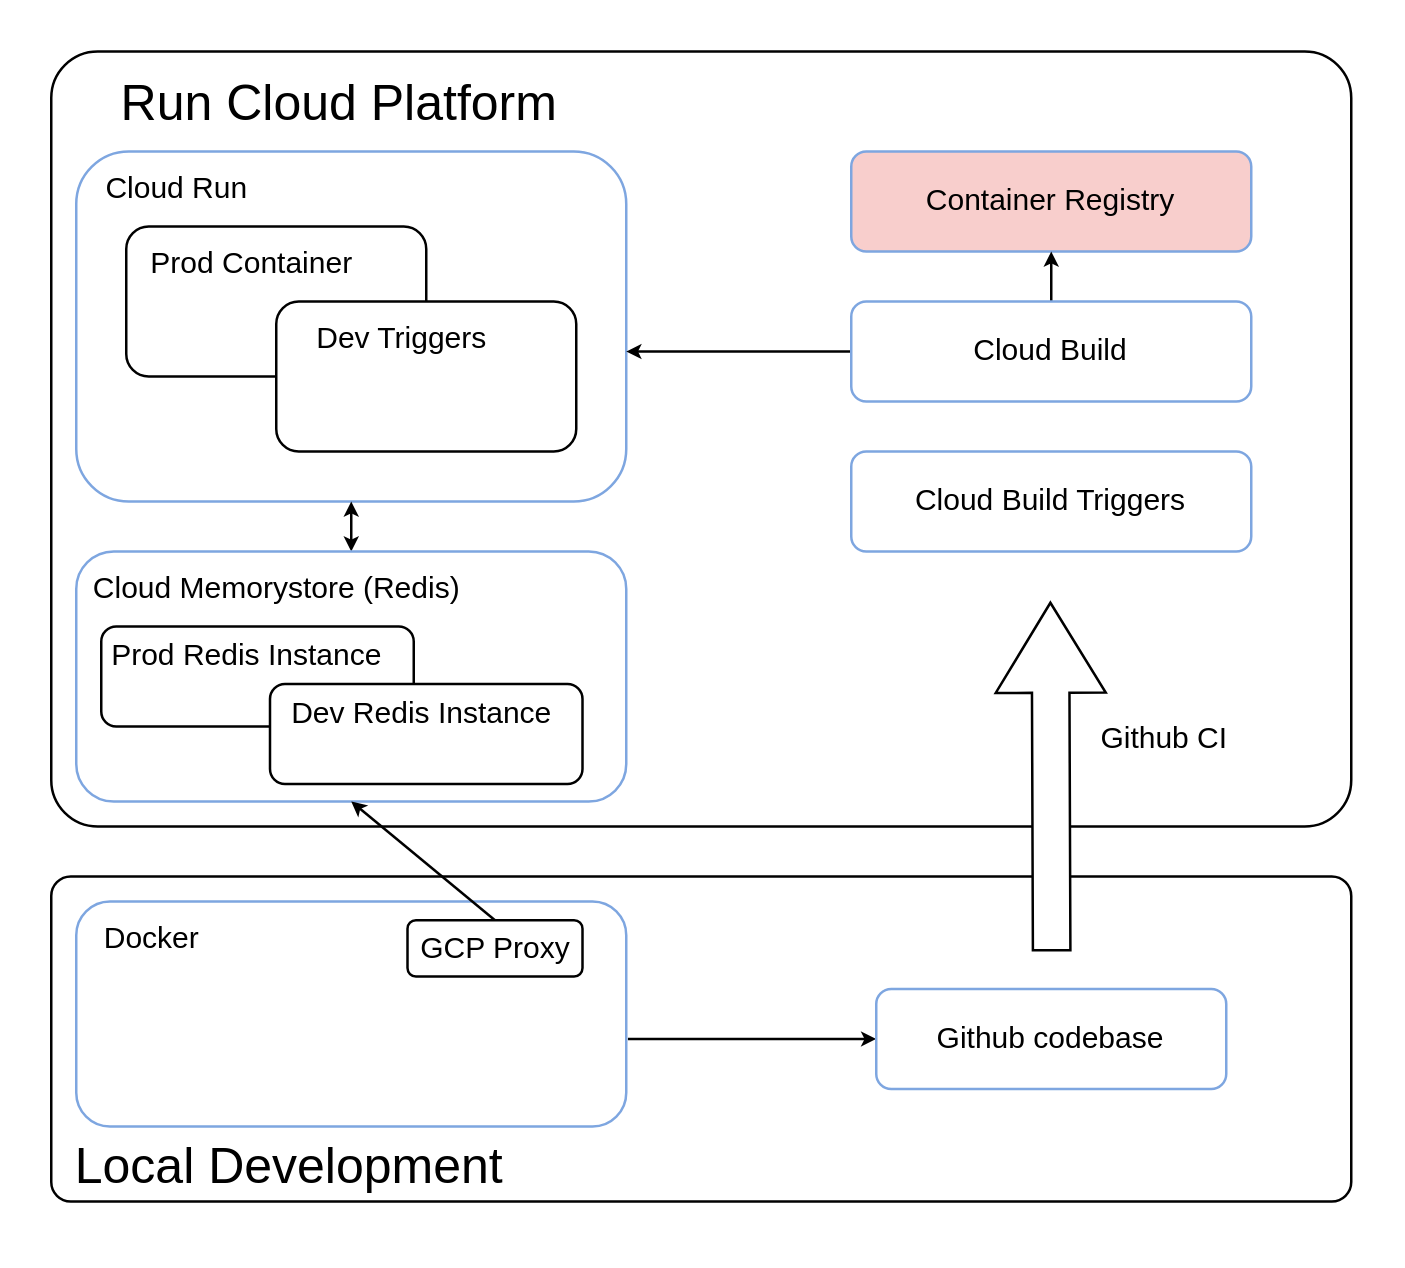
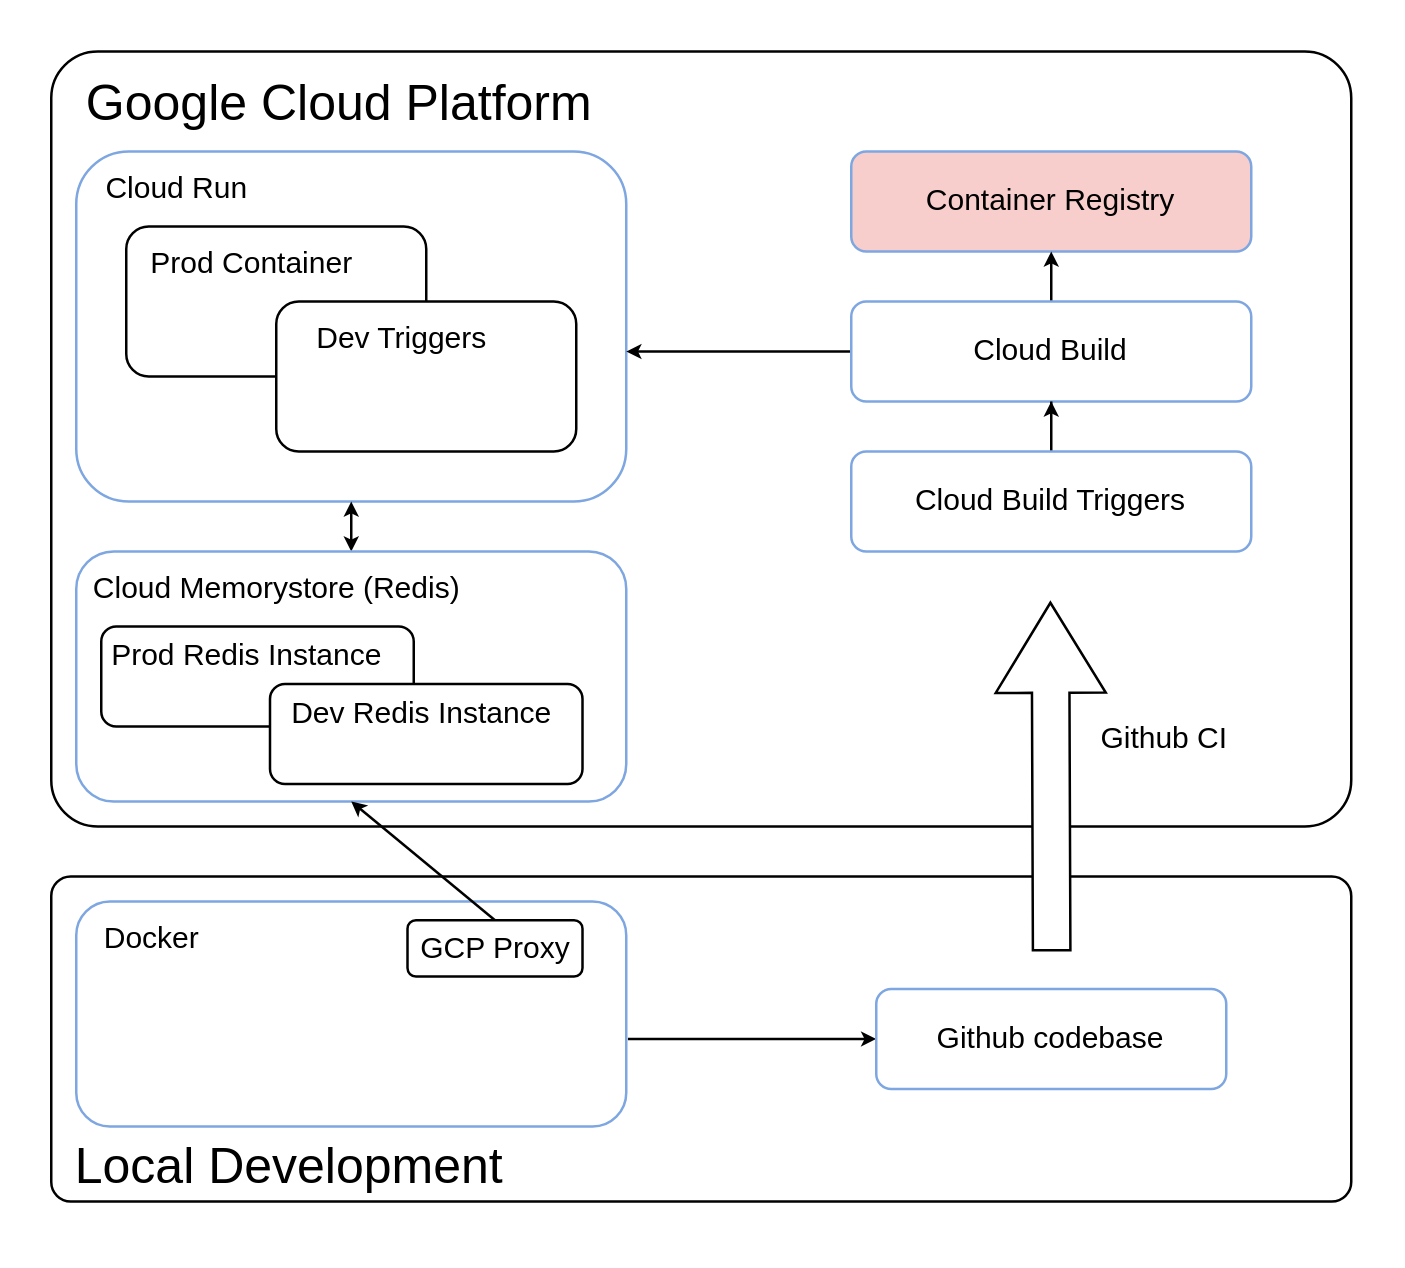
(340, 101) -> (340, 101)
none -> (1051, 420)
